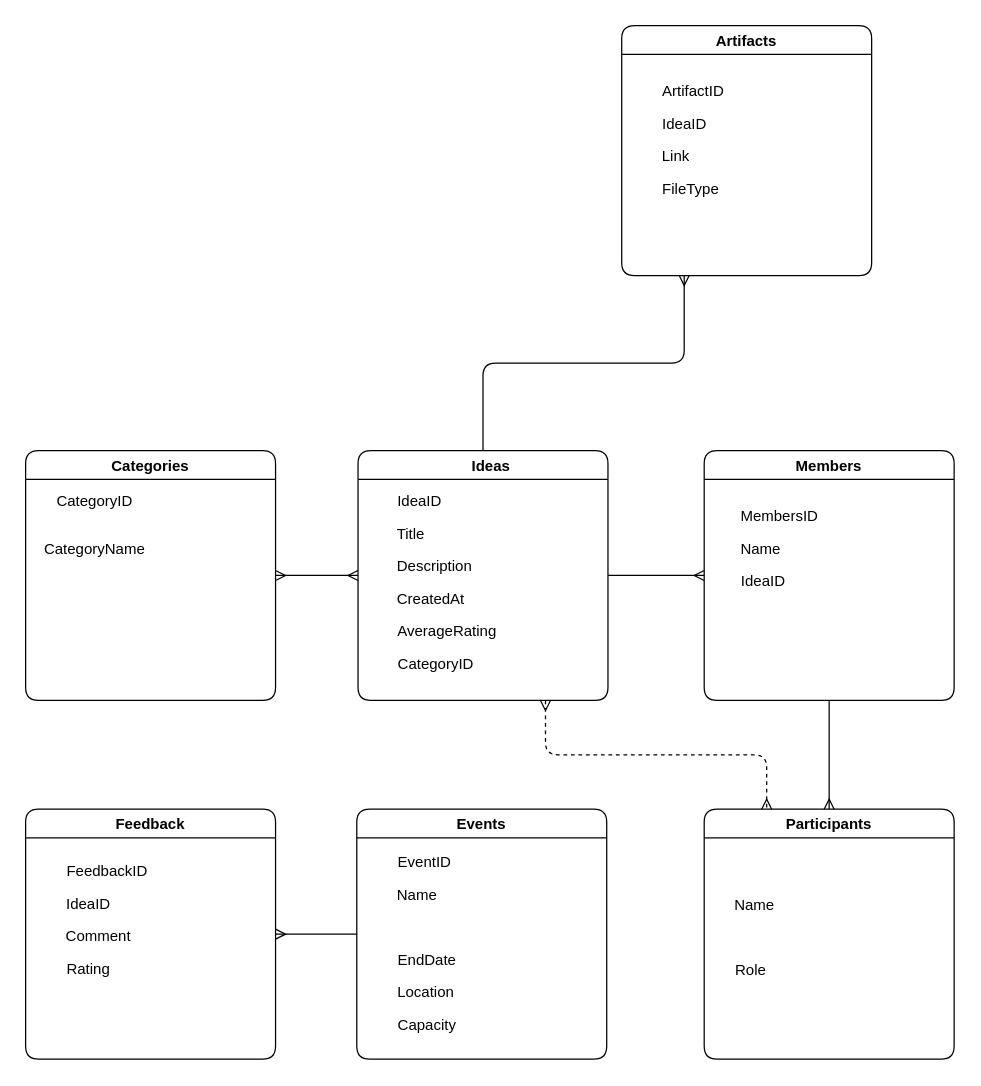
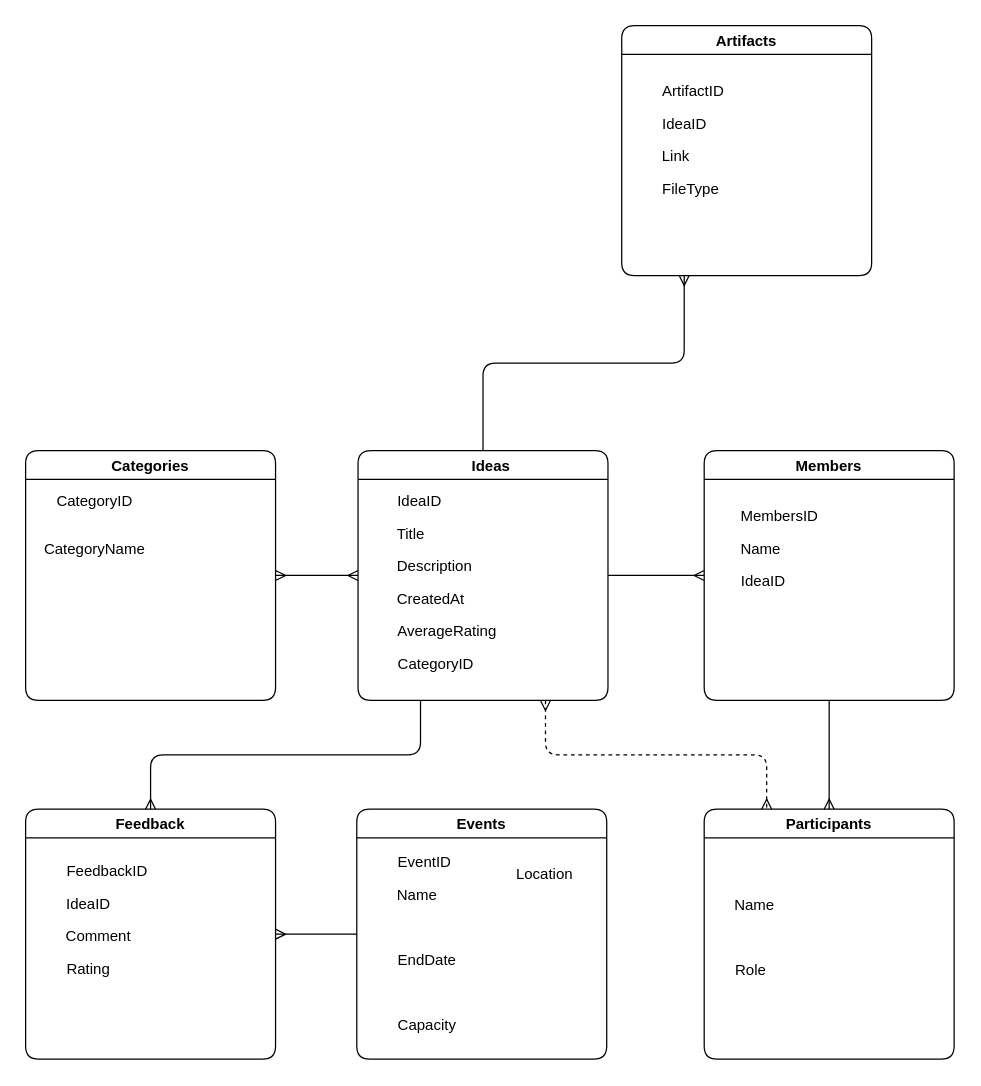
none -> (285, 755)
(425, 993) -> (544, 874)
